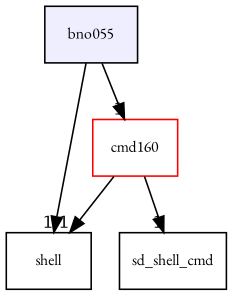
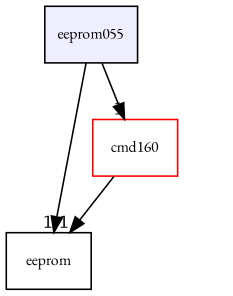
(91, 35) -> (91, 35)
(49, 261) -> (49, 261)
(173, 261) -> none
